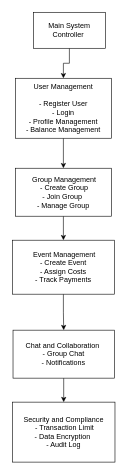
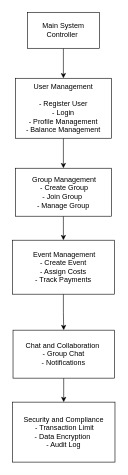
(69, 30) -> (63, 30)
